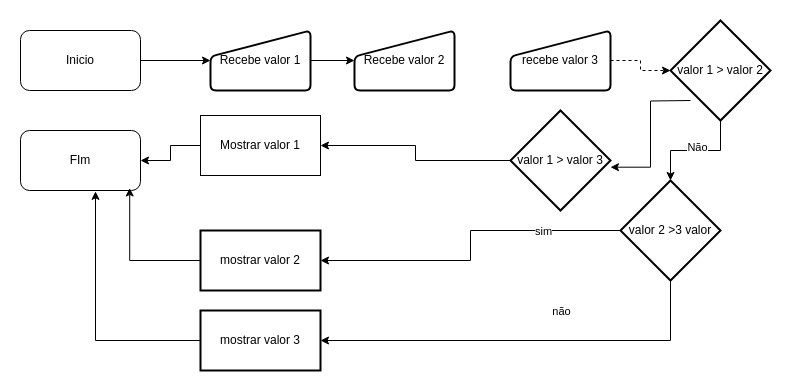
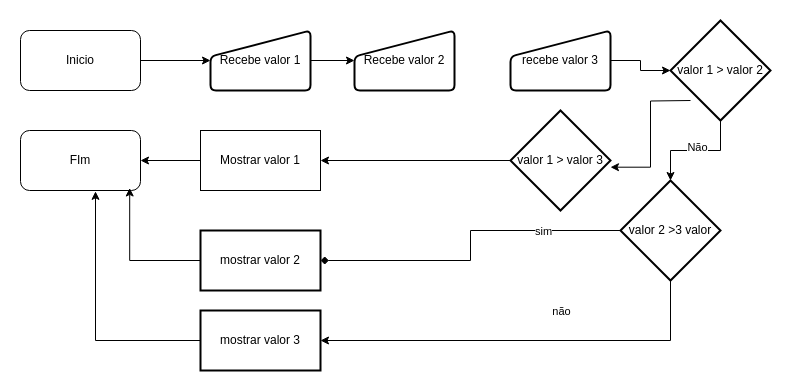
(641, 62) -> (641, 62)
(261, 146) -> (261, 161)
(328, 261) -> (329, 261)
